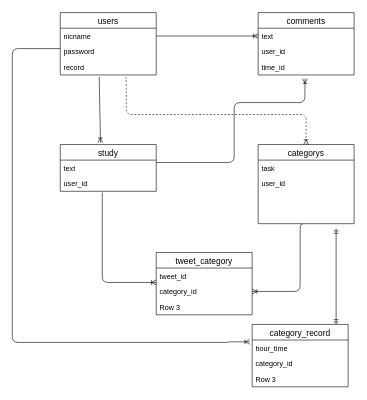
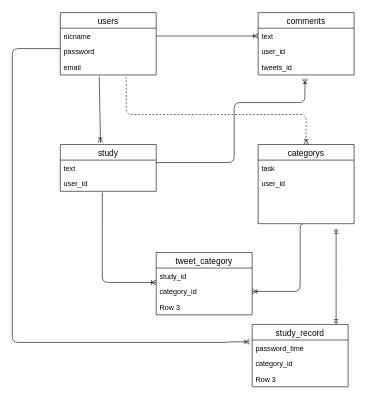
(76, 67) -> (72, 67)
(274, 67) -> (279, 67)
(175, 276) -> (175, 276)
(300, 333) -> (300, 333)
(273, 348) -> (281, 348)
